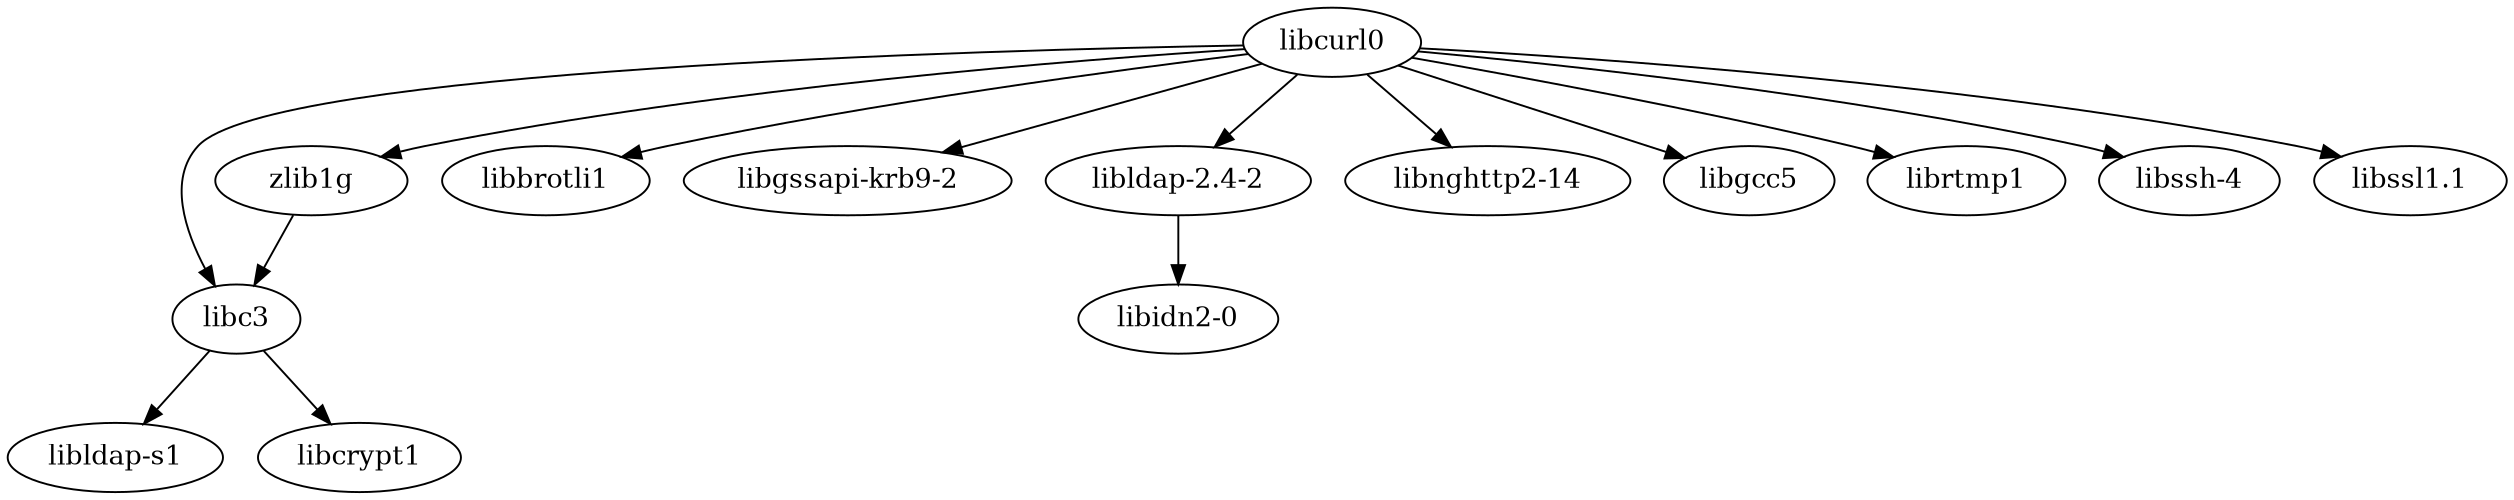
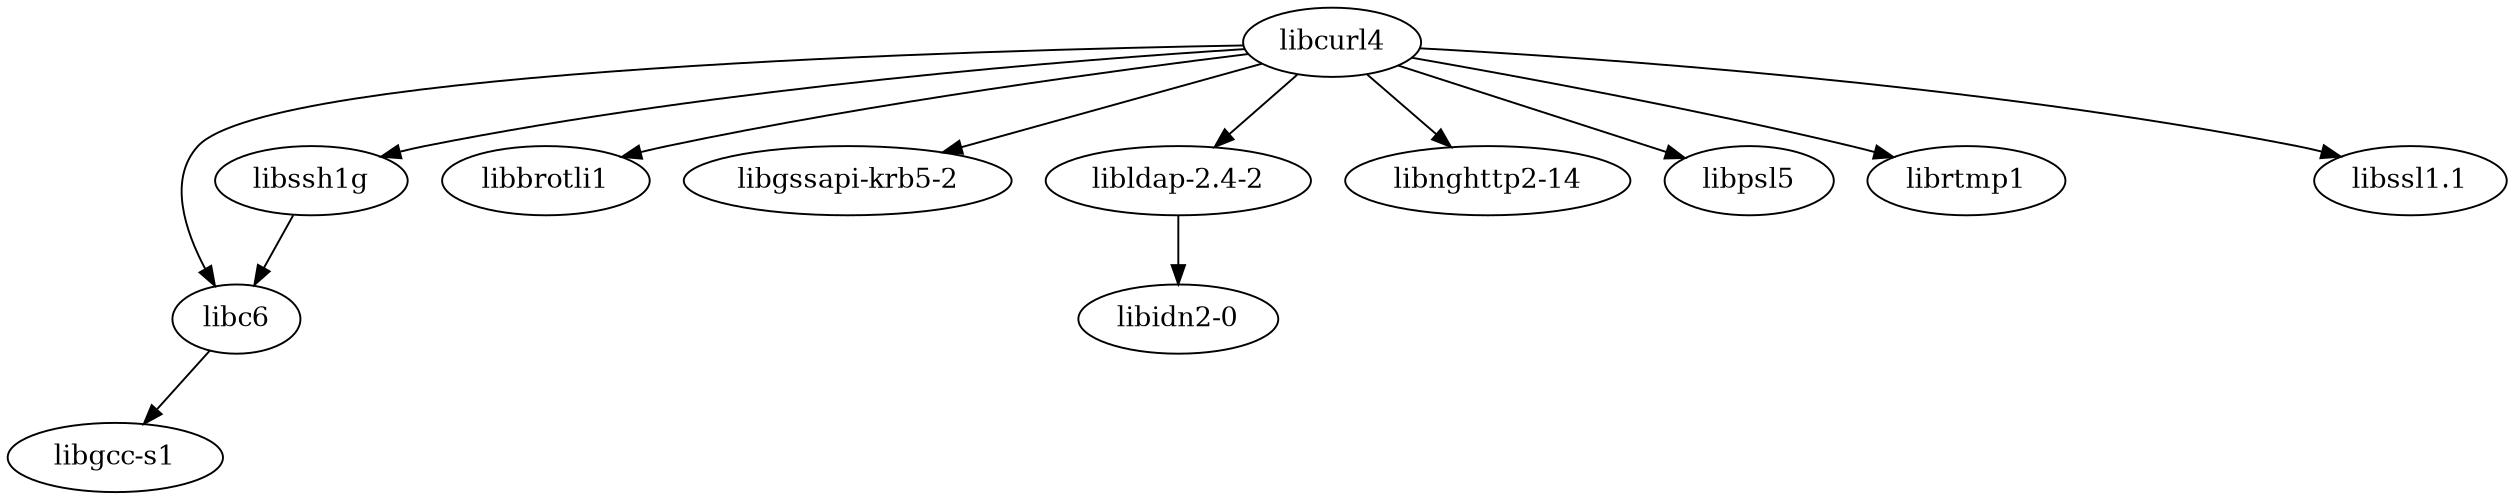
(1332, 42) -> (1332, 42)
(311, 181) -> (311, 181)
(848, 181) -> (848, 181)
(1749, 181) -> (1749, 181)
(2189, 181) -> none
(236, 319) -> (236, 319)
(115, 457) -> (115, 457)
(359, 457) -> none
